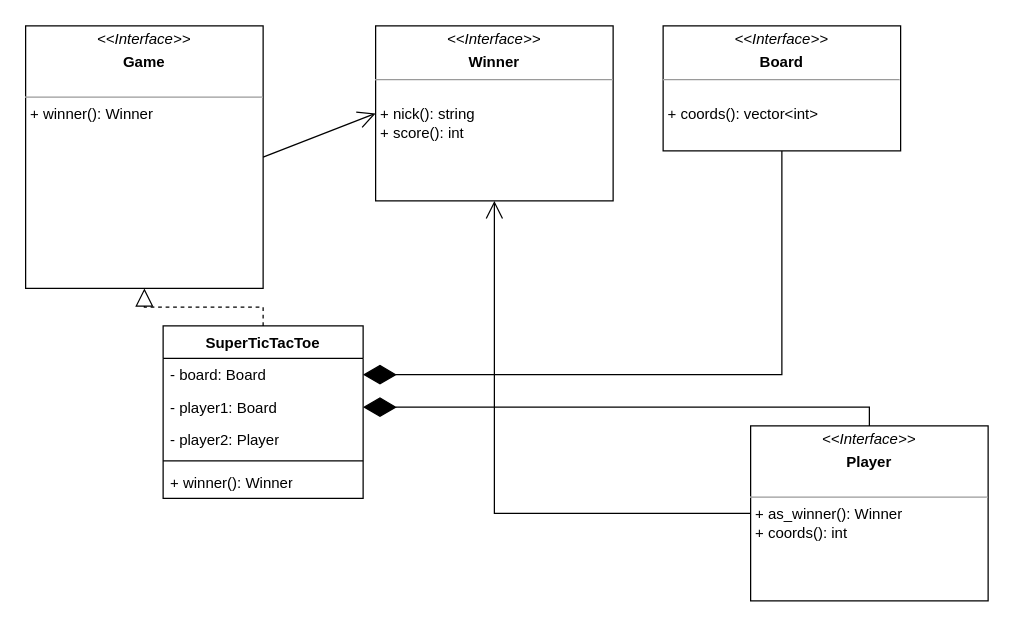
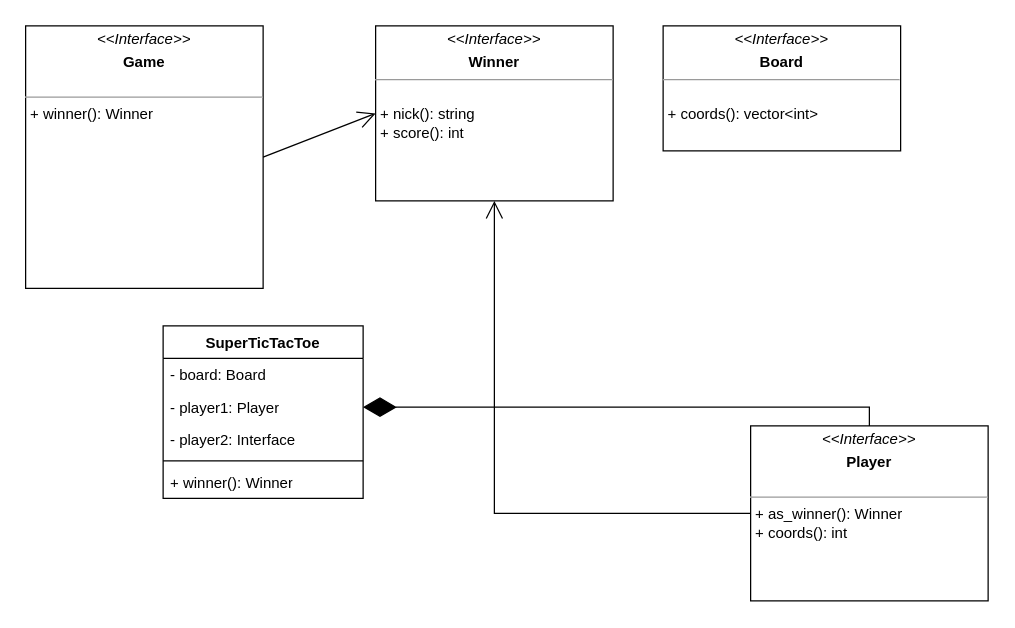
(213, 307) -> none
(701, 374) -> none
(230, 408) -> (232, 408)
(232, 441) -> (247, 441)
